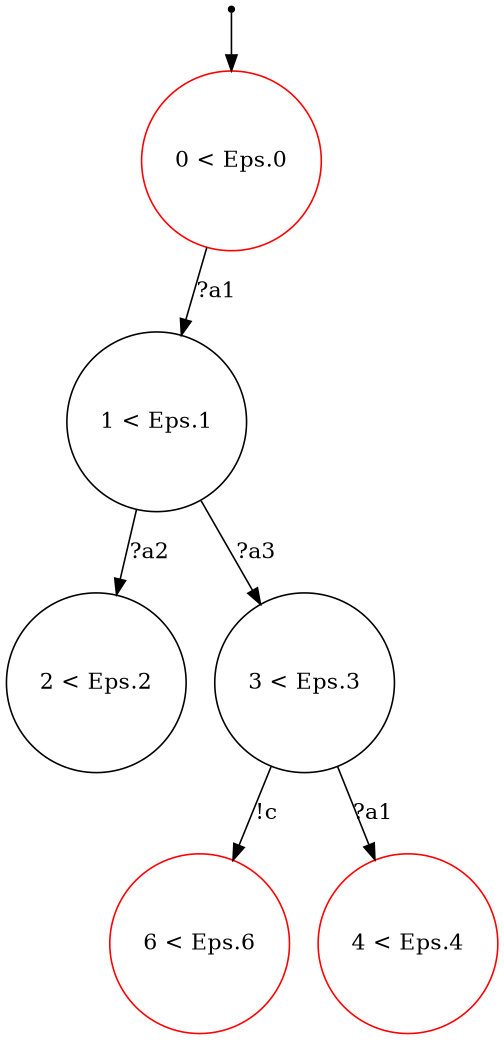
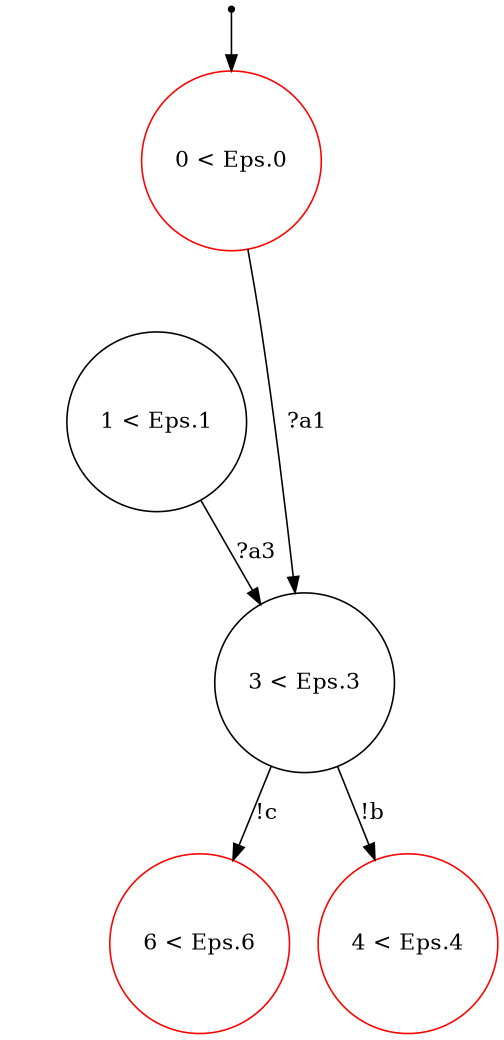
(196, 284) -> (273, 413)
(96, 683) -> none
(373, 813) -> (373, 813)
